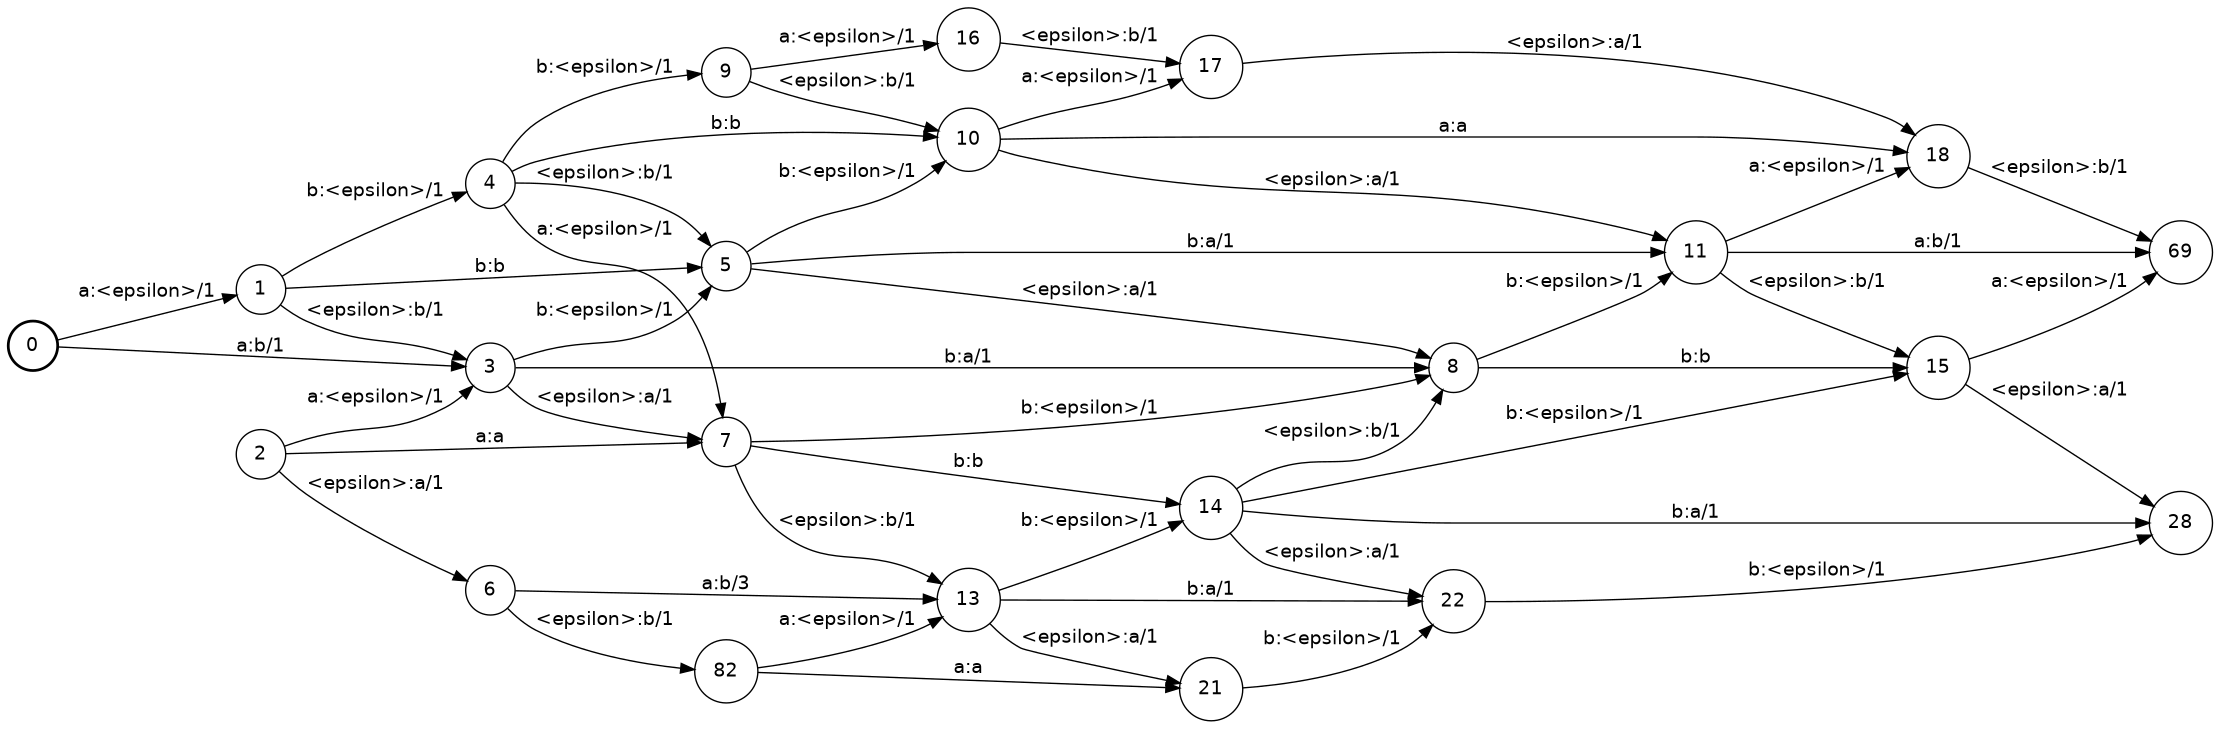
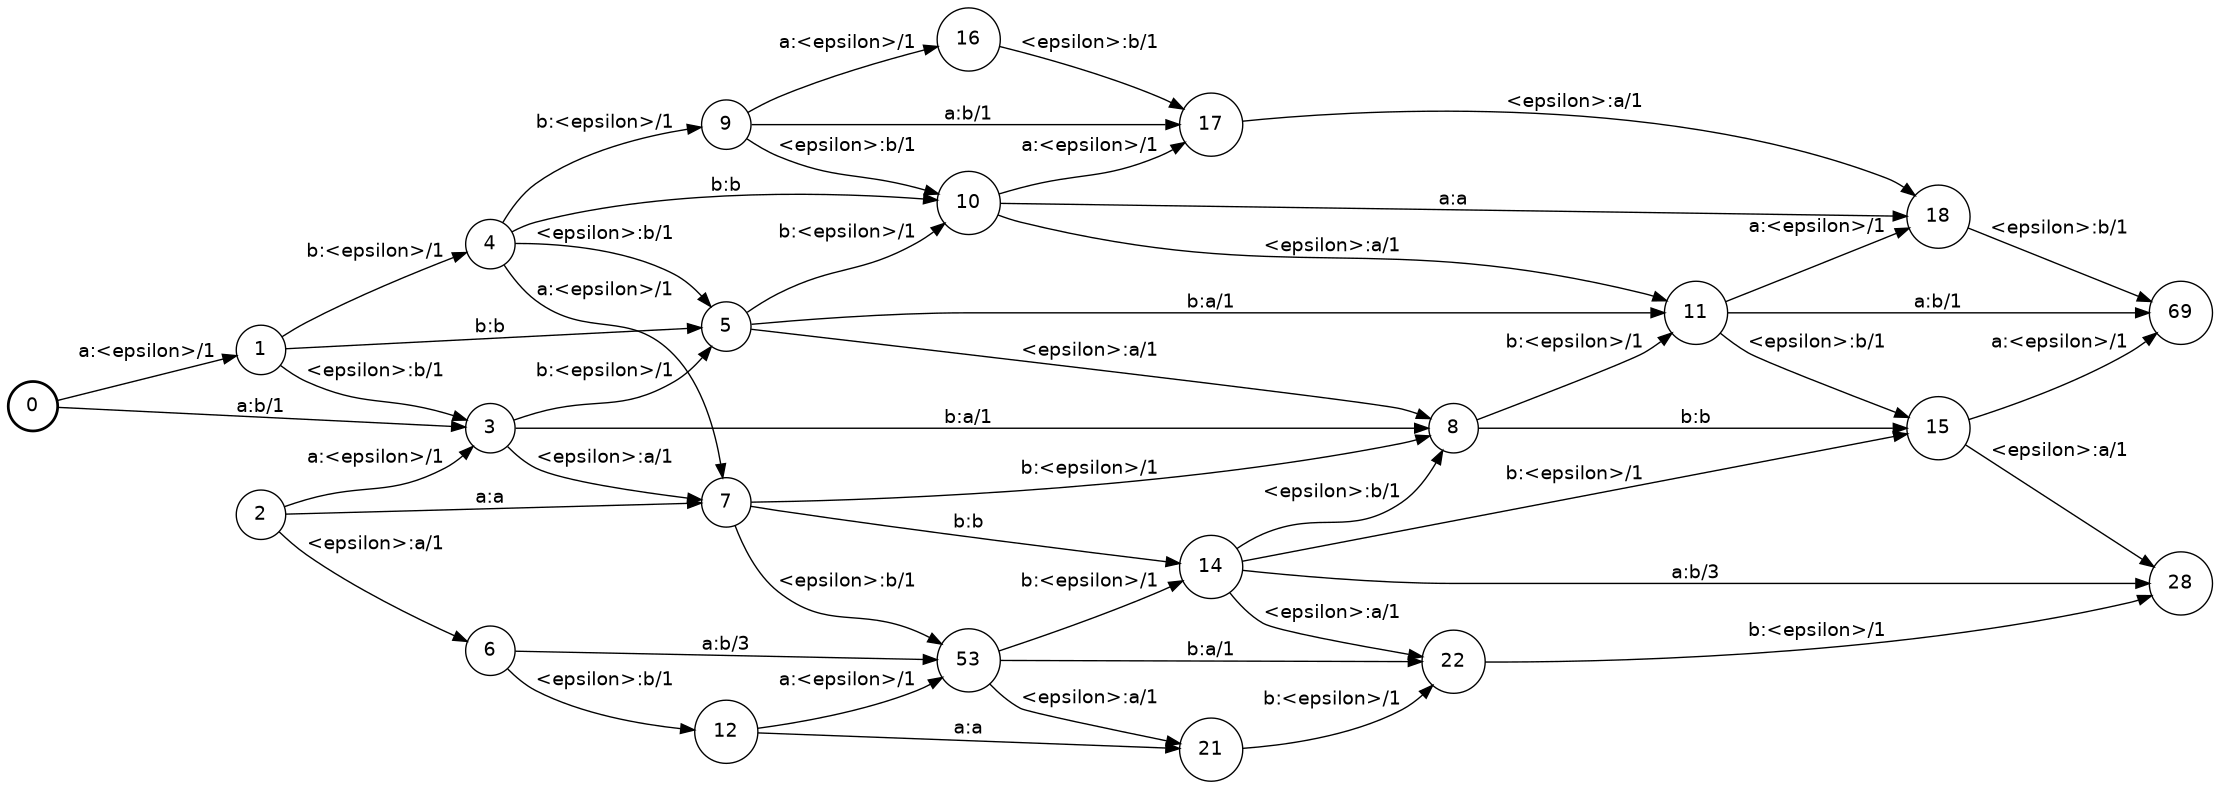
none -> (959, 125)
(1696, 513) -> (1696, 573)
(969, 600) -> (969, 660)
(726, 671) -> (726, 732)
